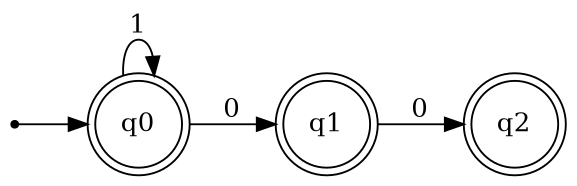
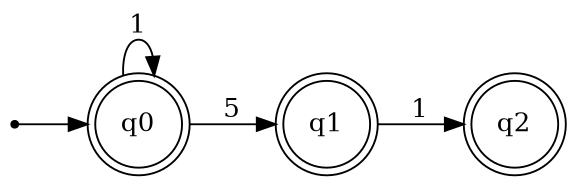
(233, 110) -> (233, 110)
(421, 110) -> (421, 110)
